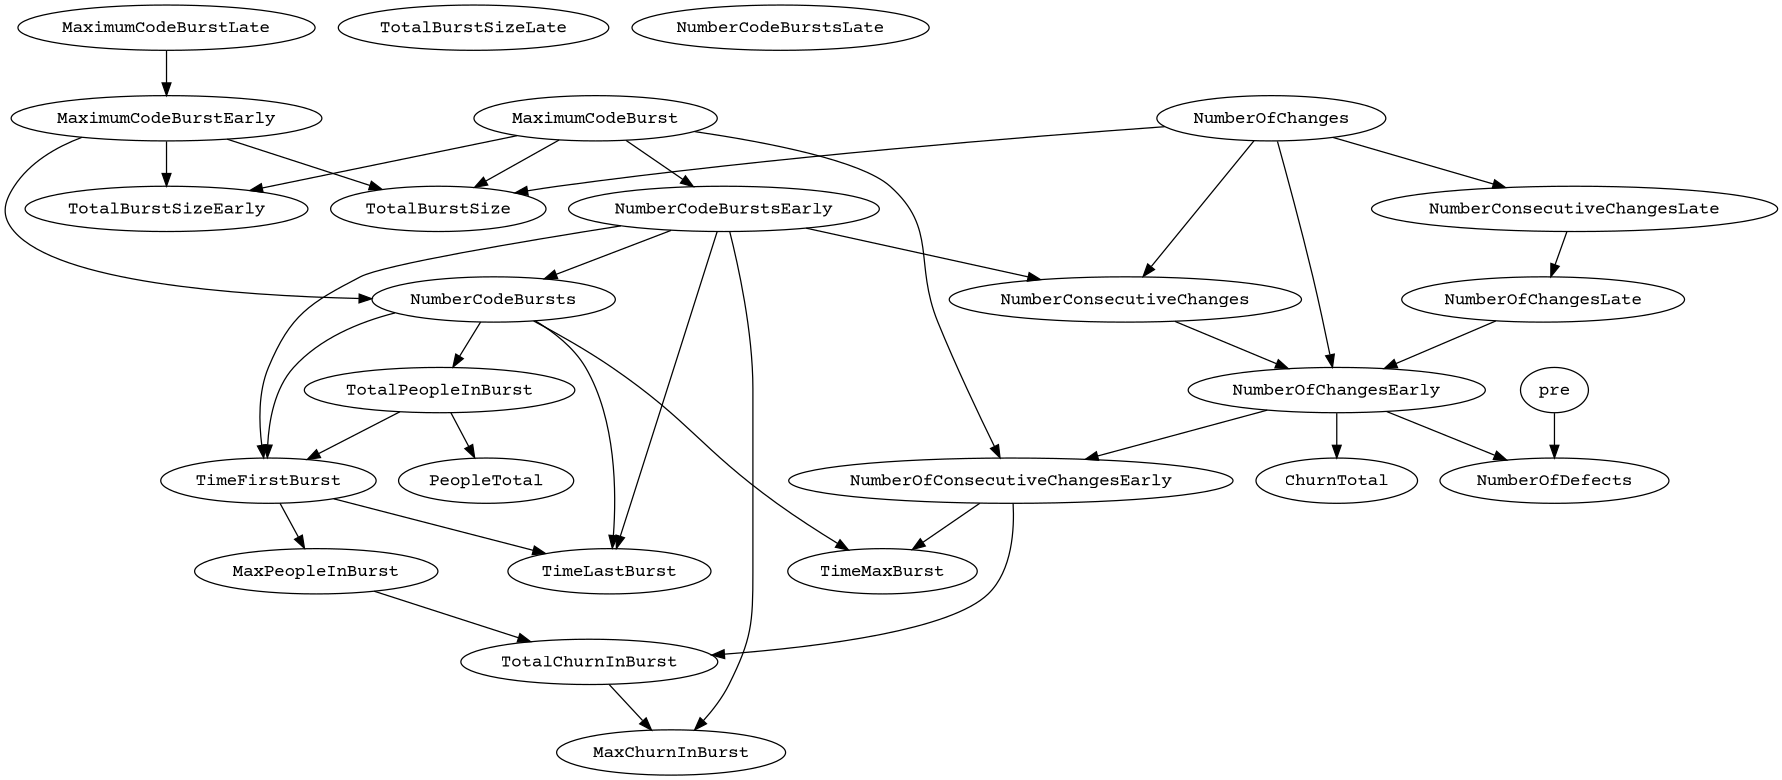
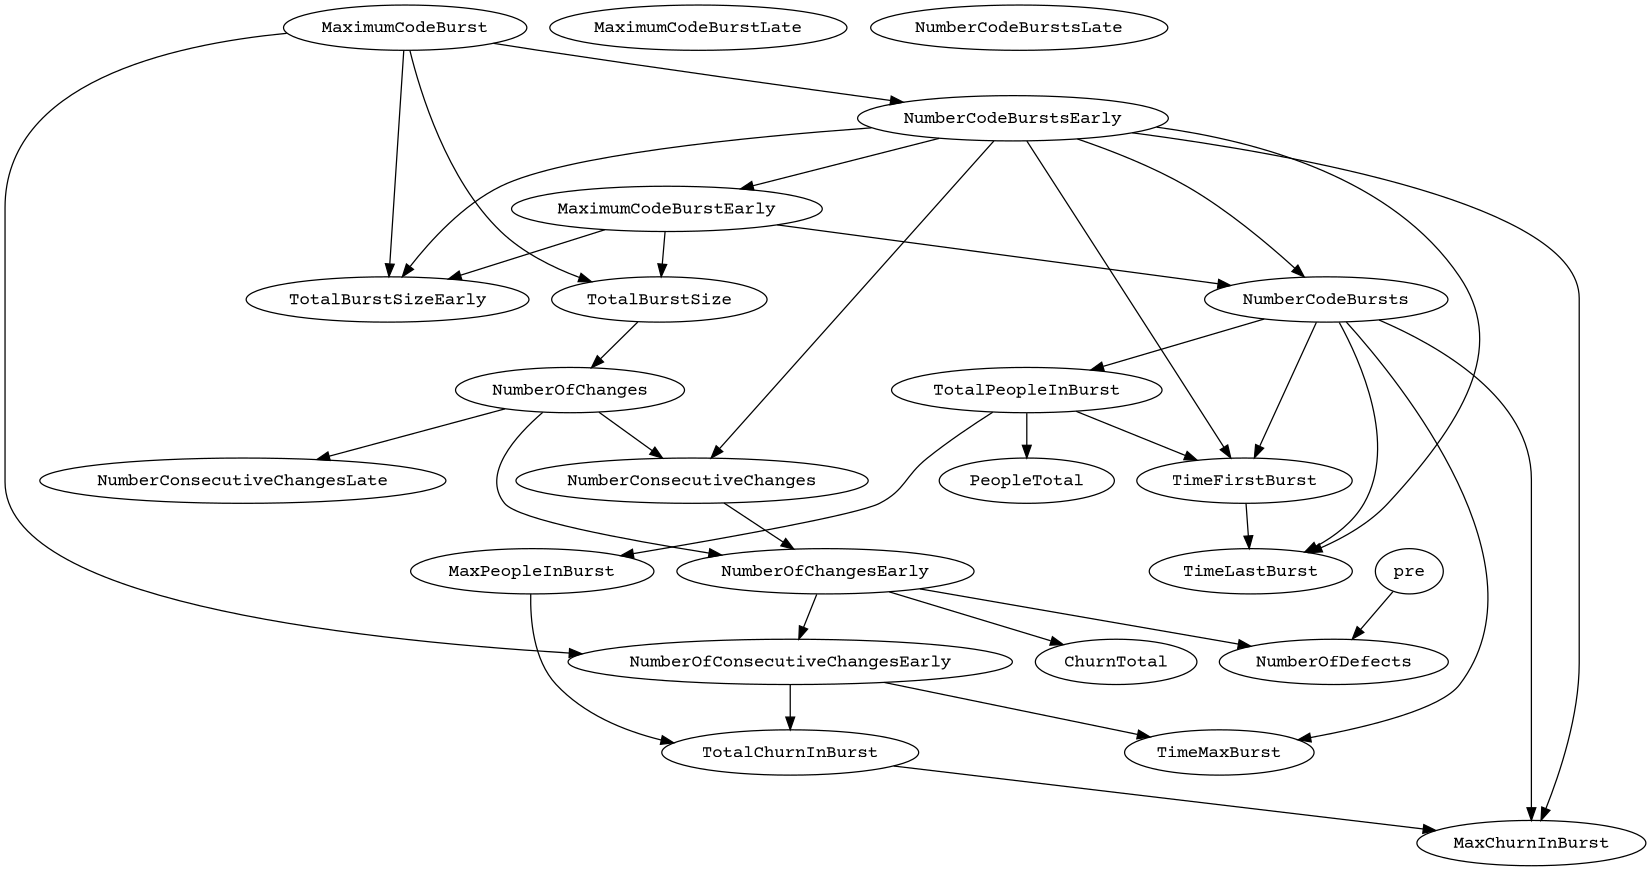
(474, 28) -> none
(167, 67) -> (846, 162)
(845, 154) -> (619, 340)
none -> (624, 155)
(1543, 299) -> none
(289, 520) -> (829, 517)
none -> (1531, 527)
